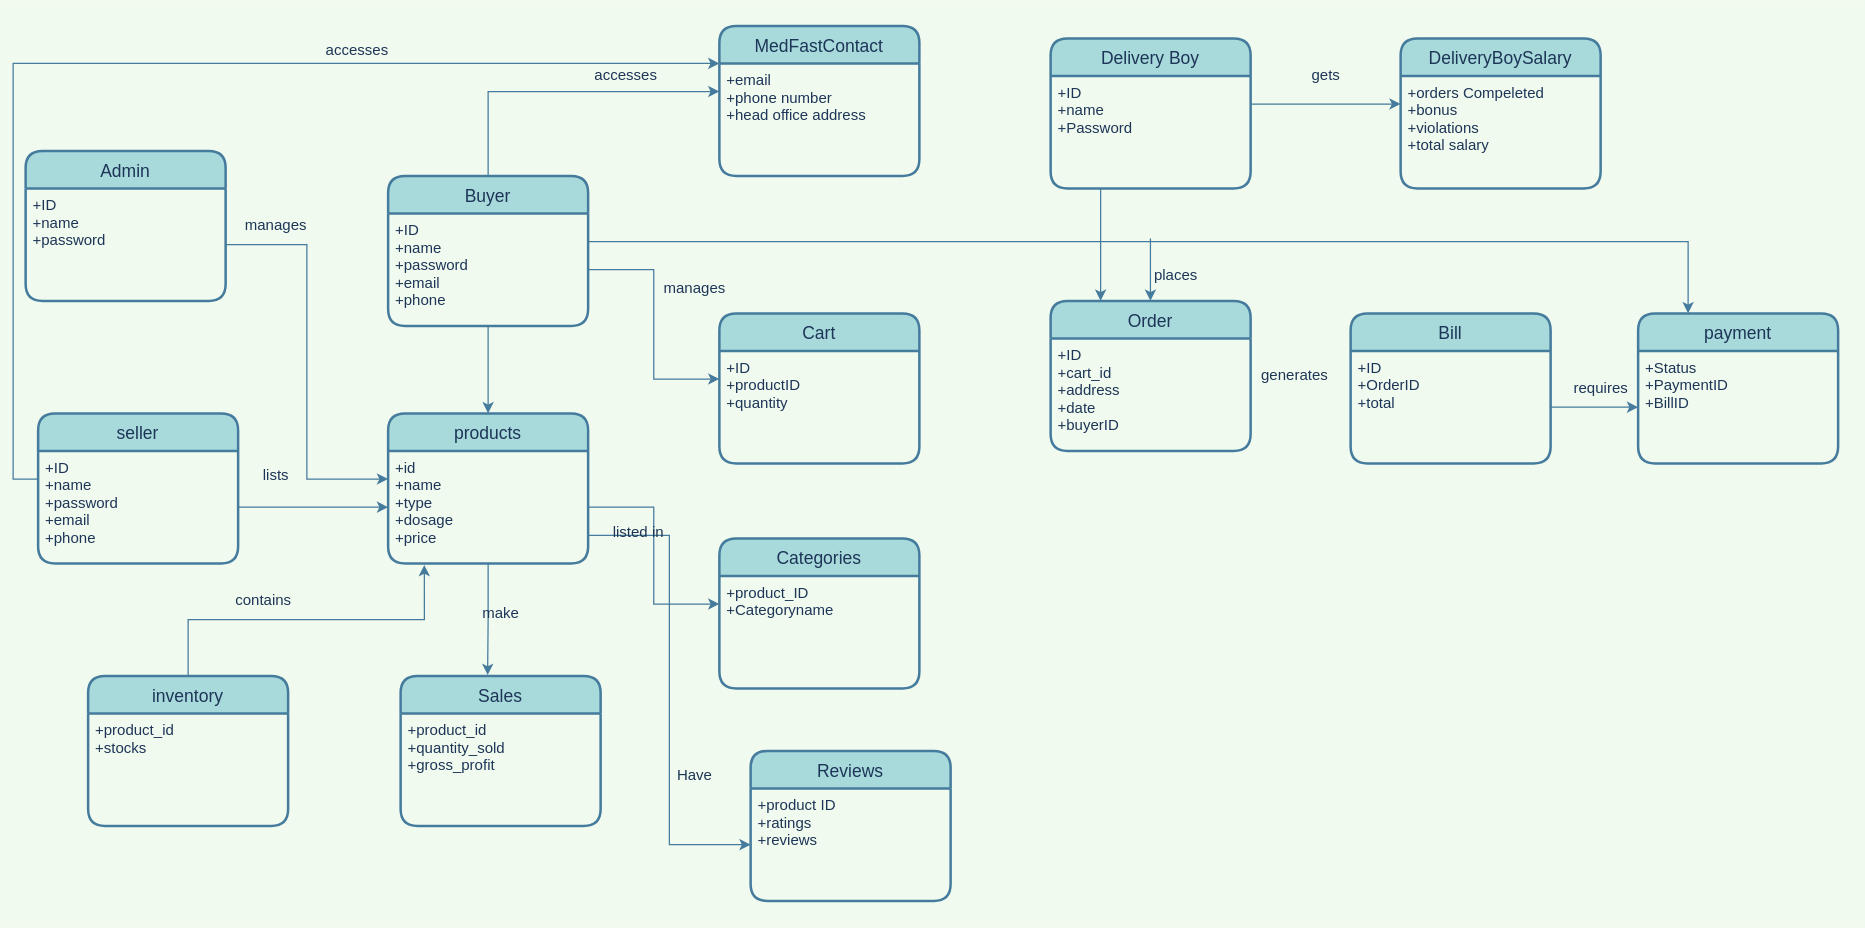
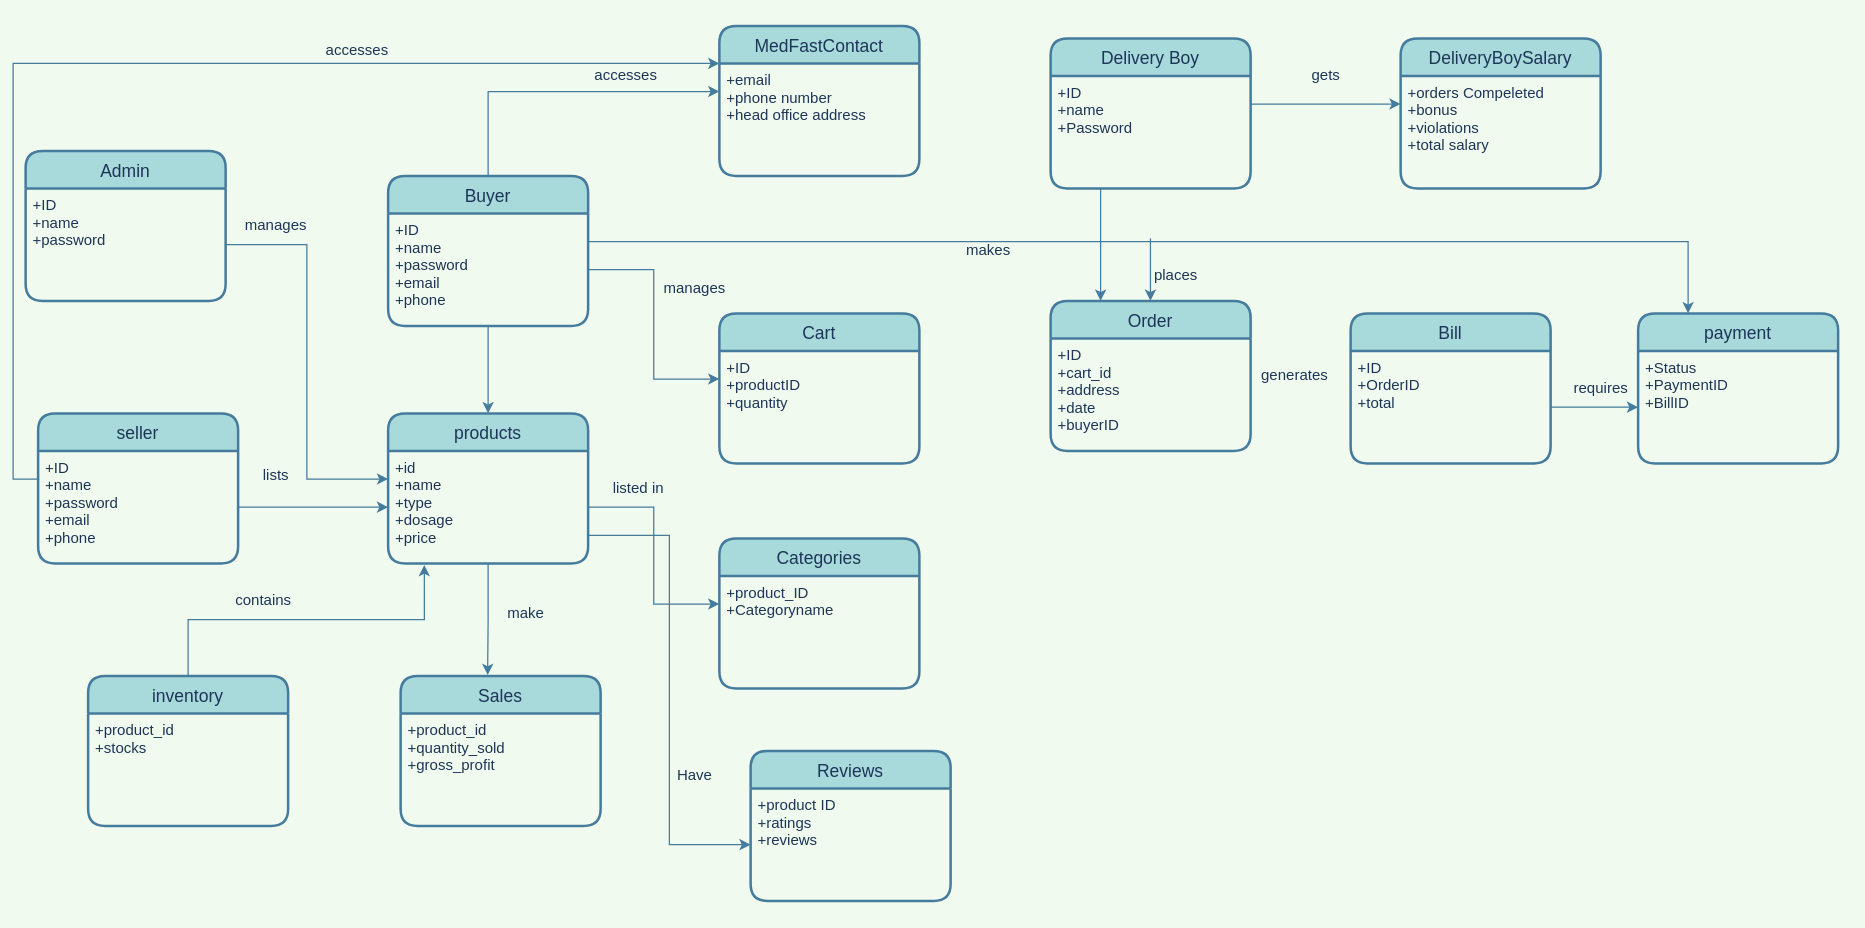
none -> (988, 251)
(638, 532) -> (638, 488)
(501, 613) -> (526, 613)
